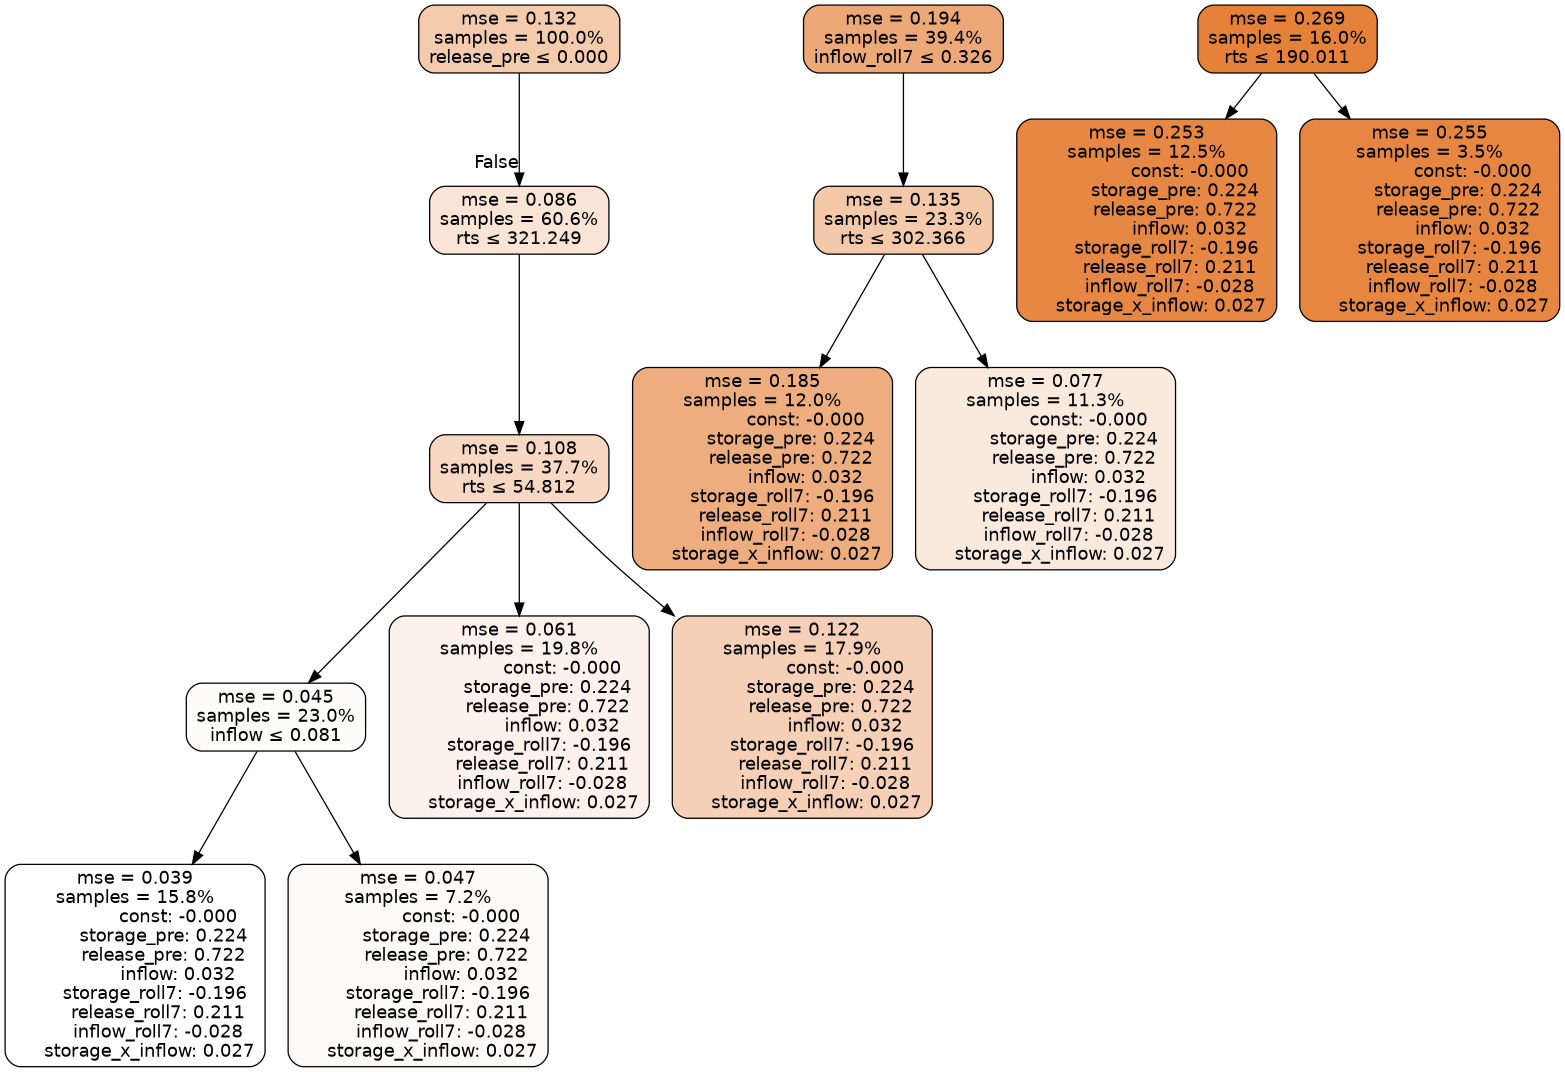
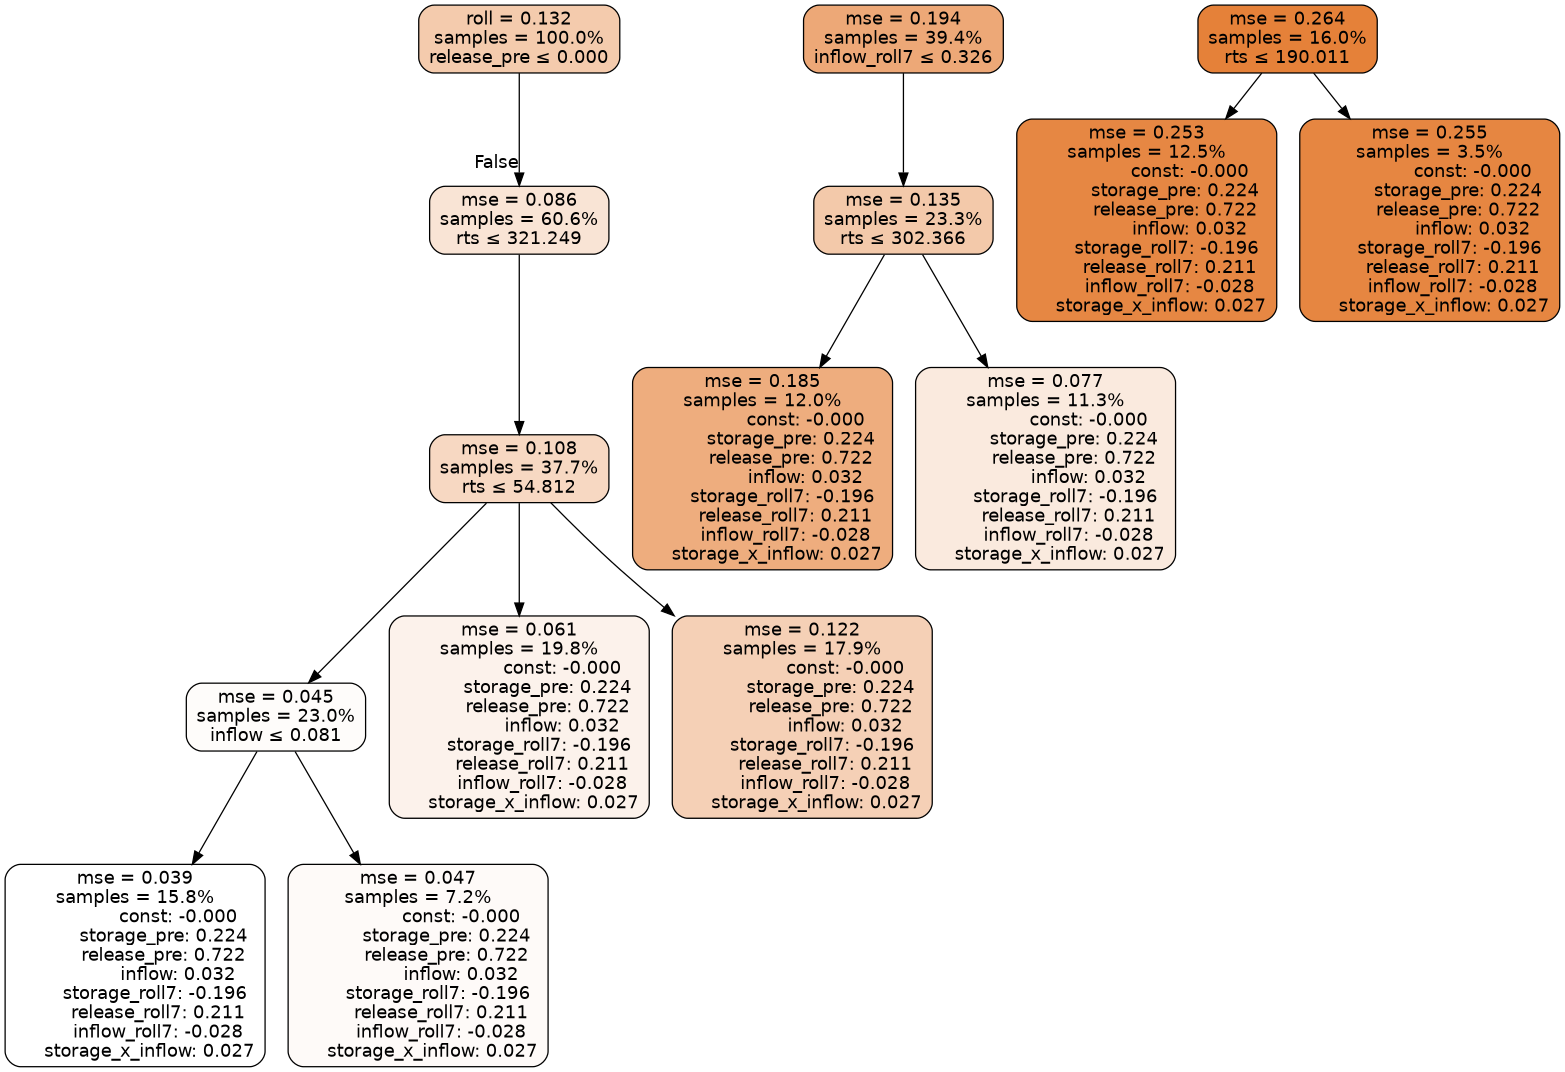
(519, 39) -> (519, 39)
(1288, 39) -> (1288, 39)
